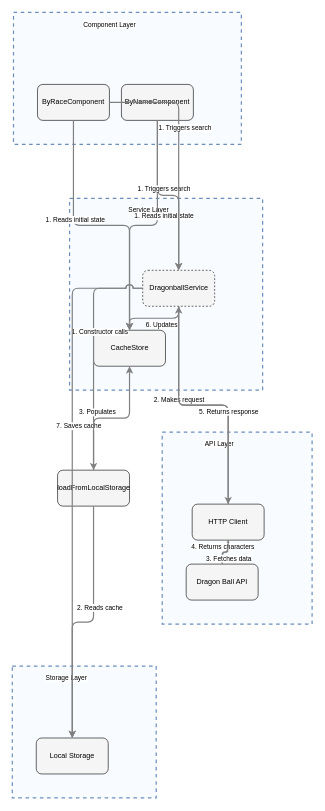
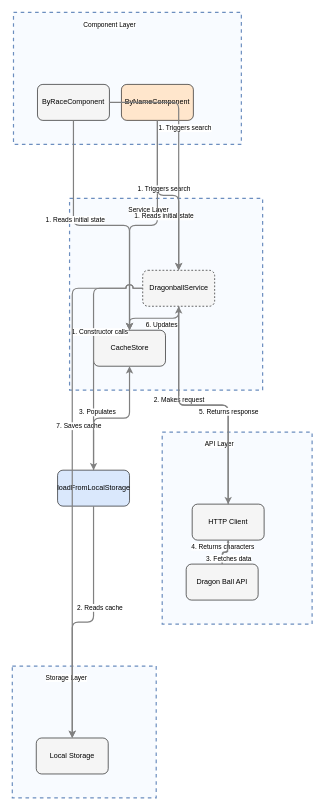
(158, 102) -> (158, 102)
(94, 488) -> (94, 488)
